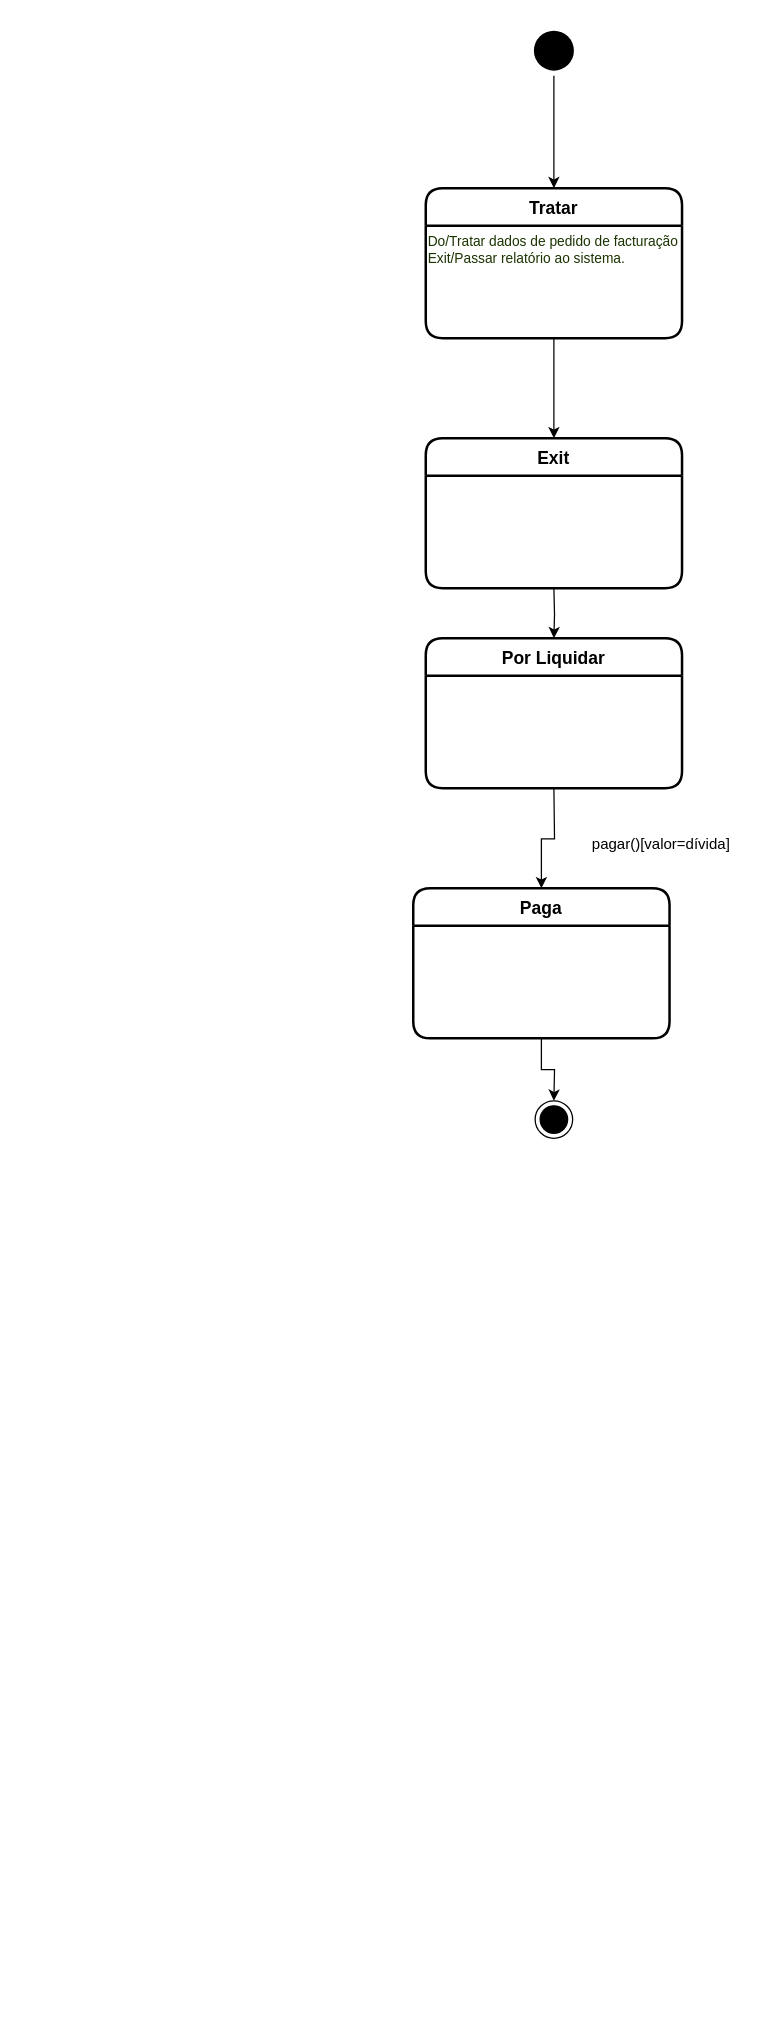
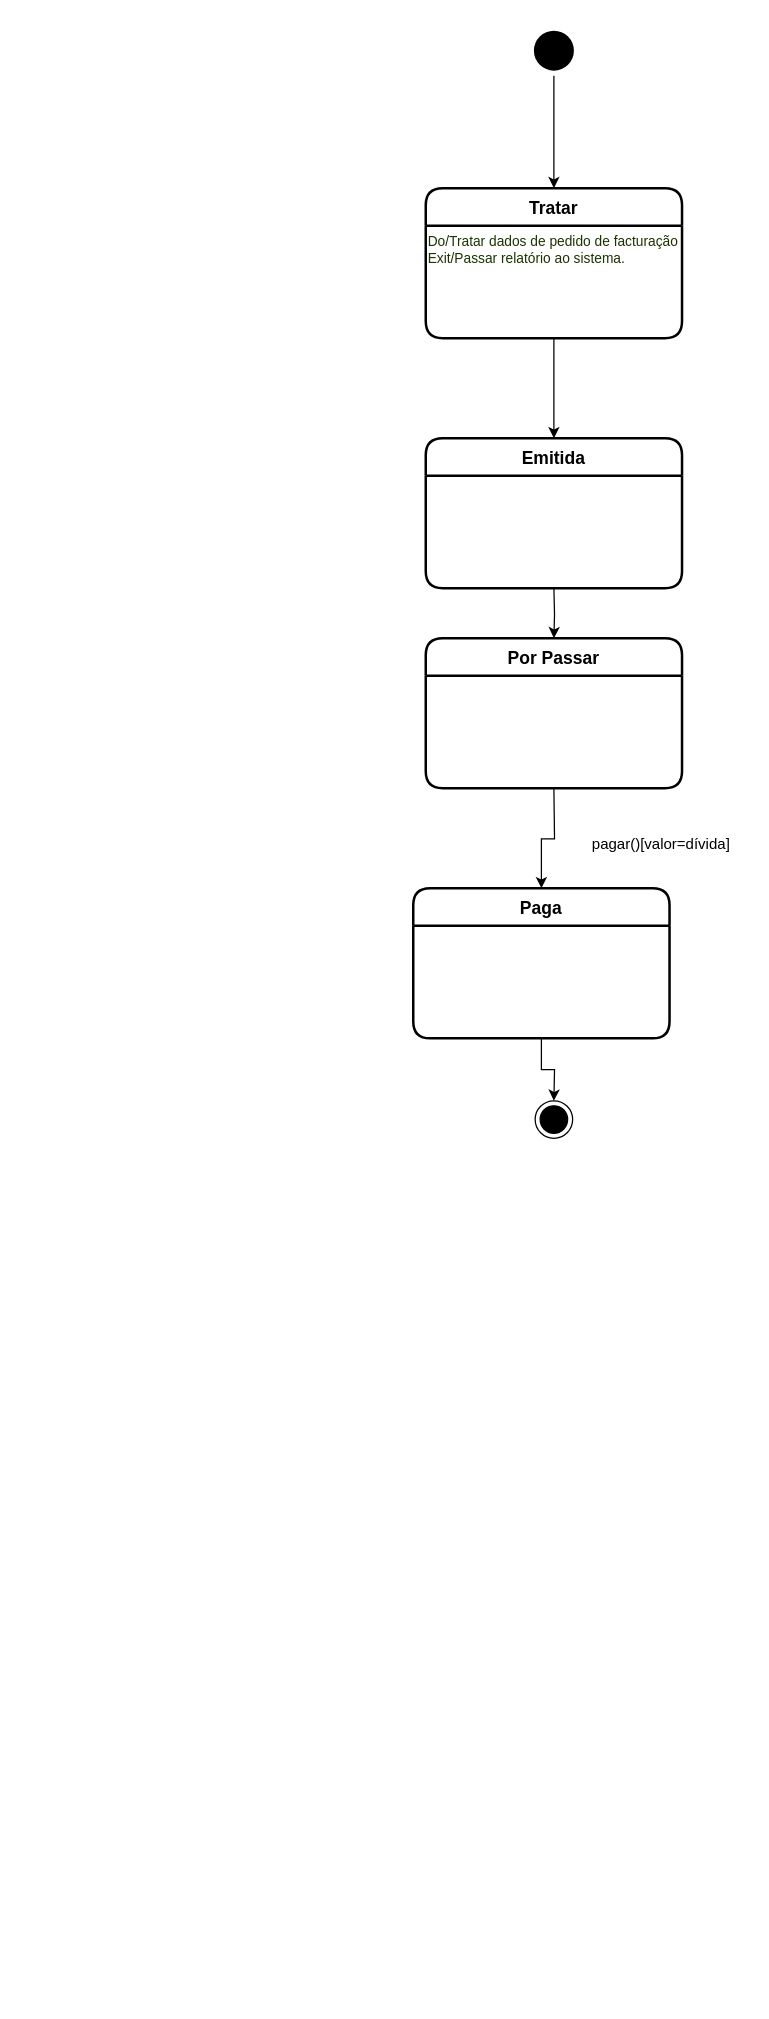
(553, 458) -> (553, 458)
(553, 658) -> (553, 658)
